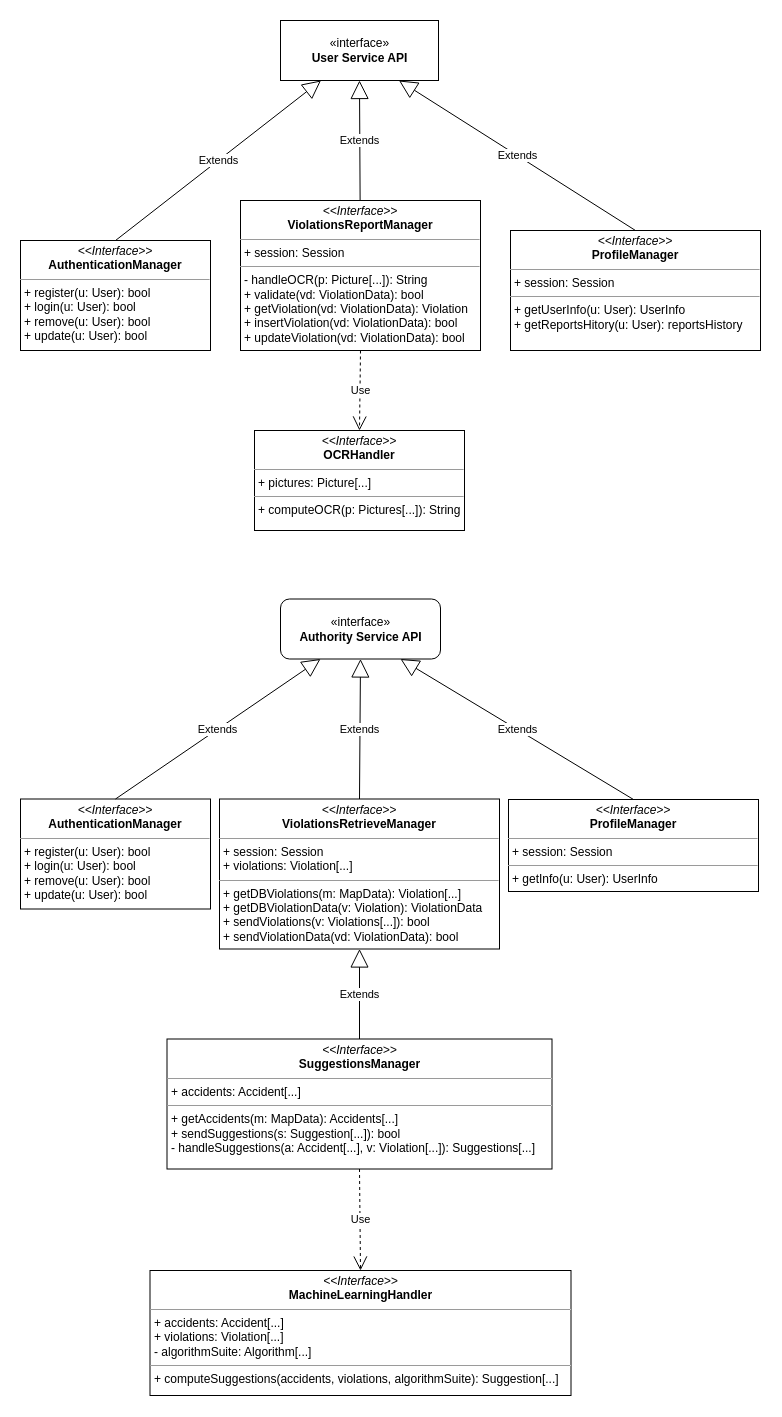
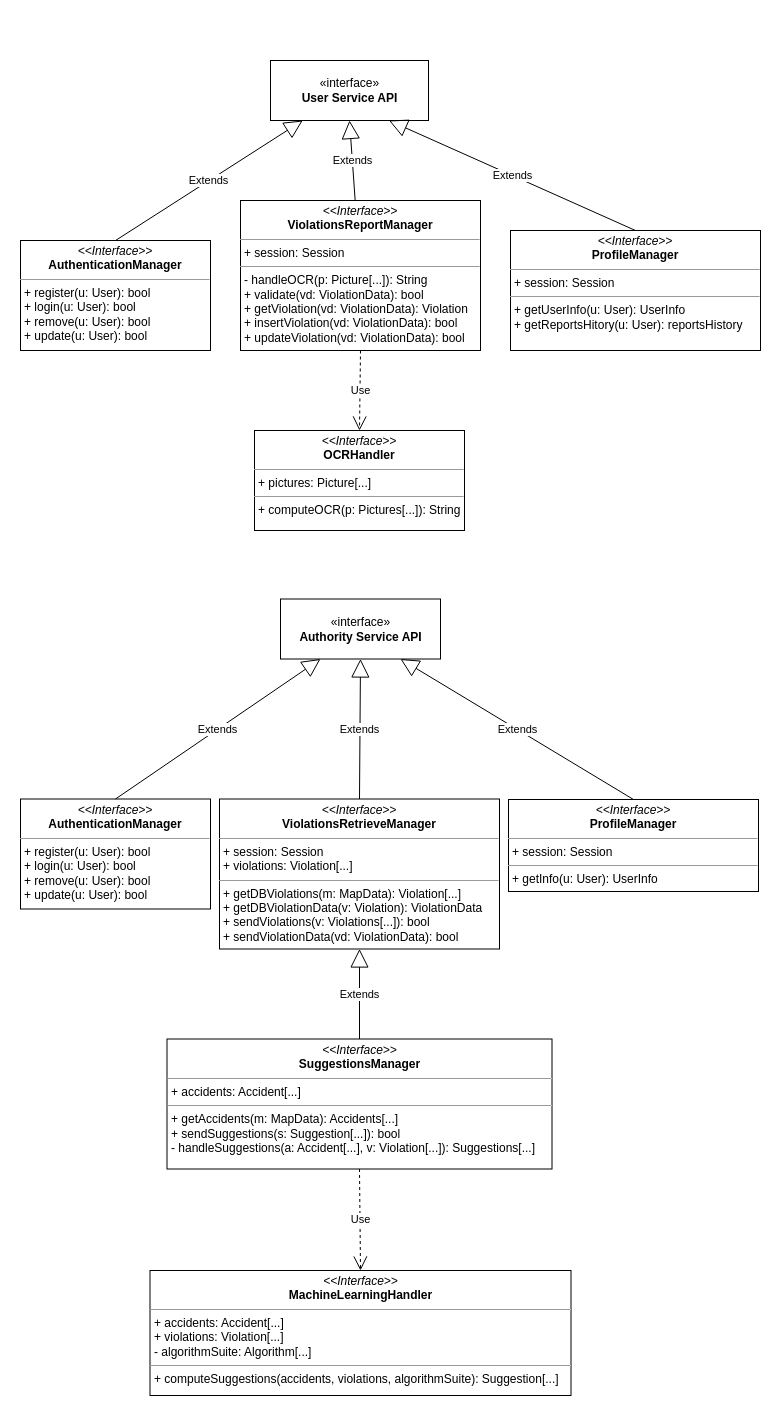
(360, 51) -> (350, 91)
(361, 629) -> (361, 629)
